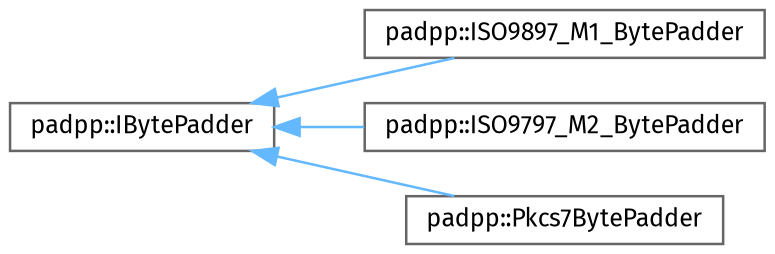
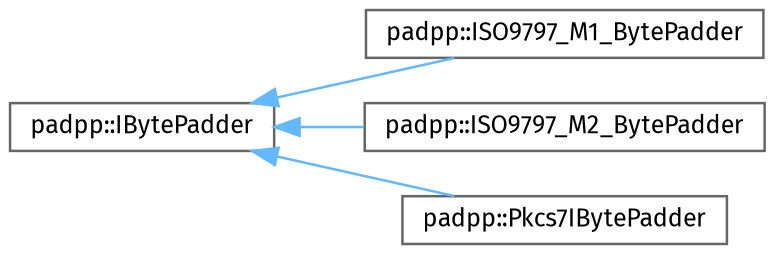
(565, 34) -> (565, 34)
(565, 220) -> (565, 220)
